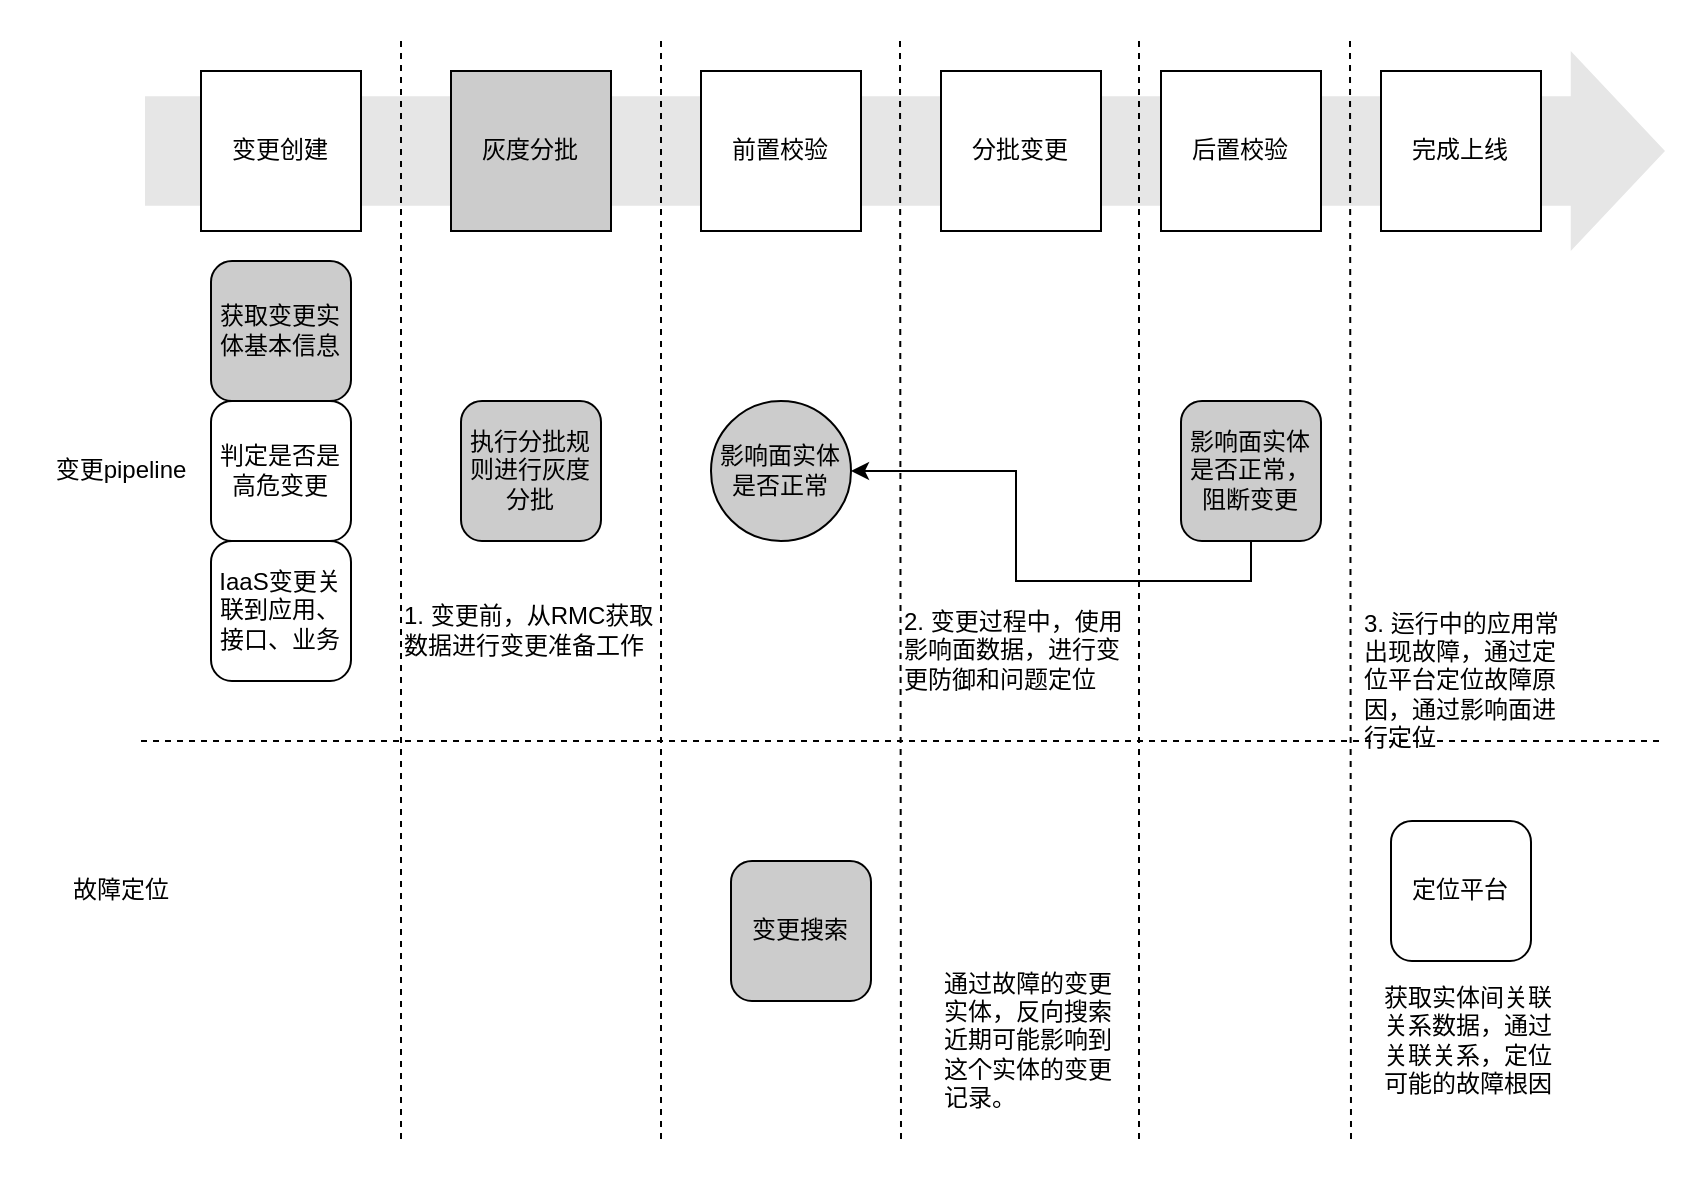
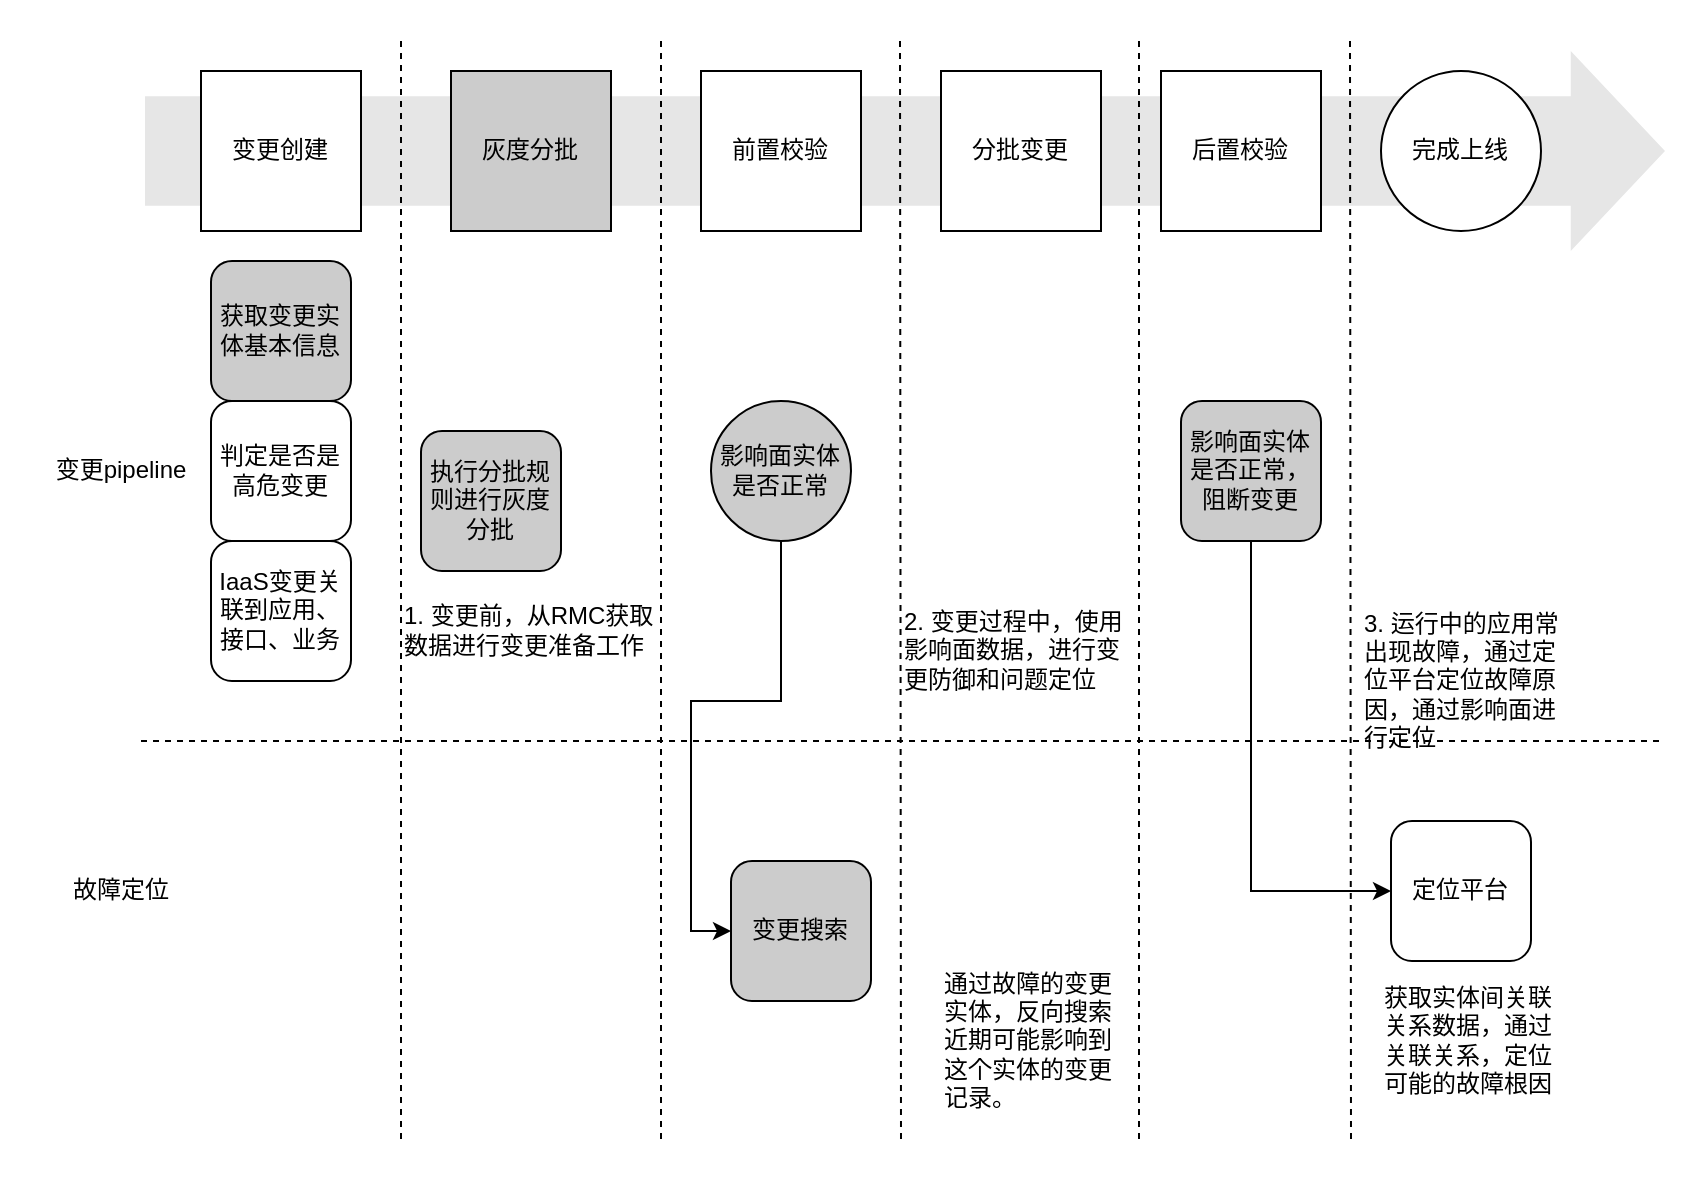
(1461, 151) -> (1461, 151)
(531, 471) -> (491, 501)
(1016, 569) -> (1251, 798)
none -> (691, 704)
